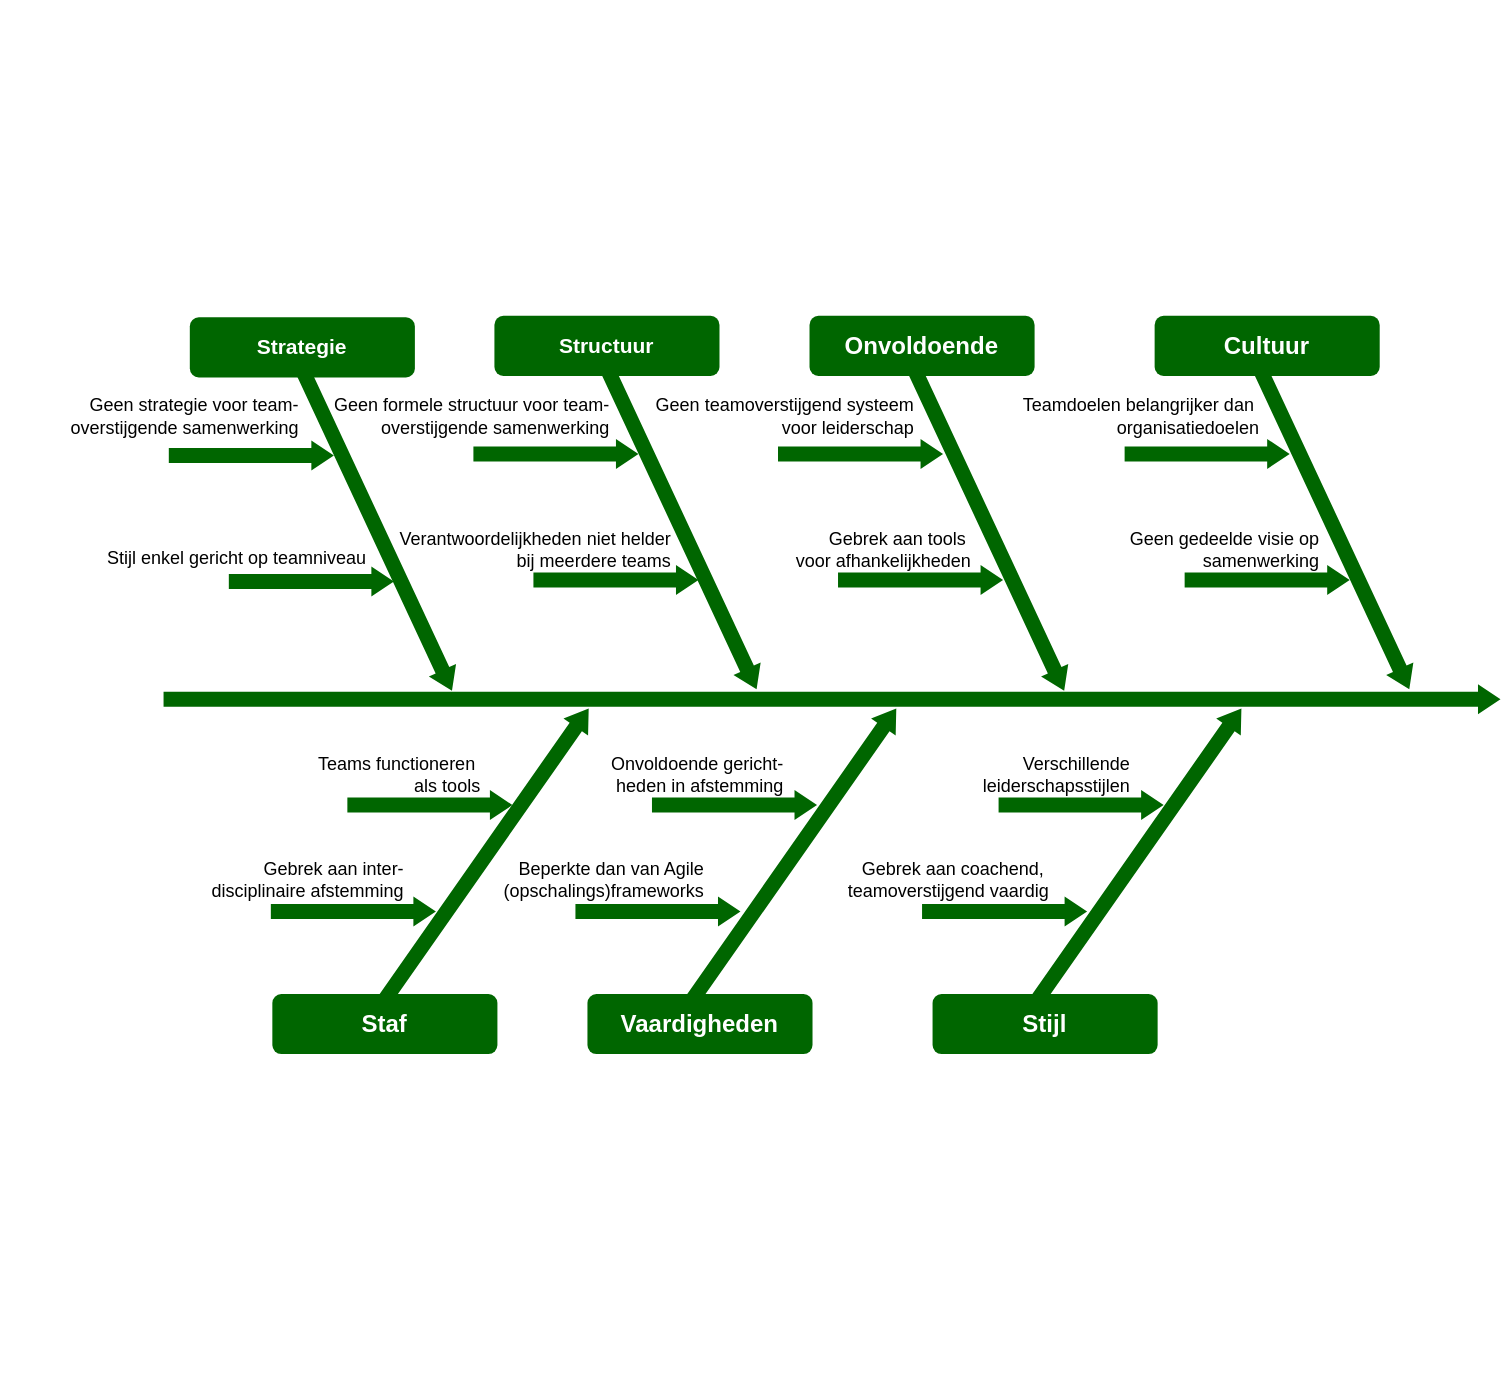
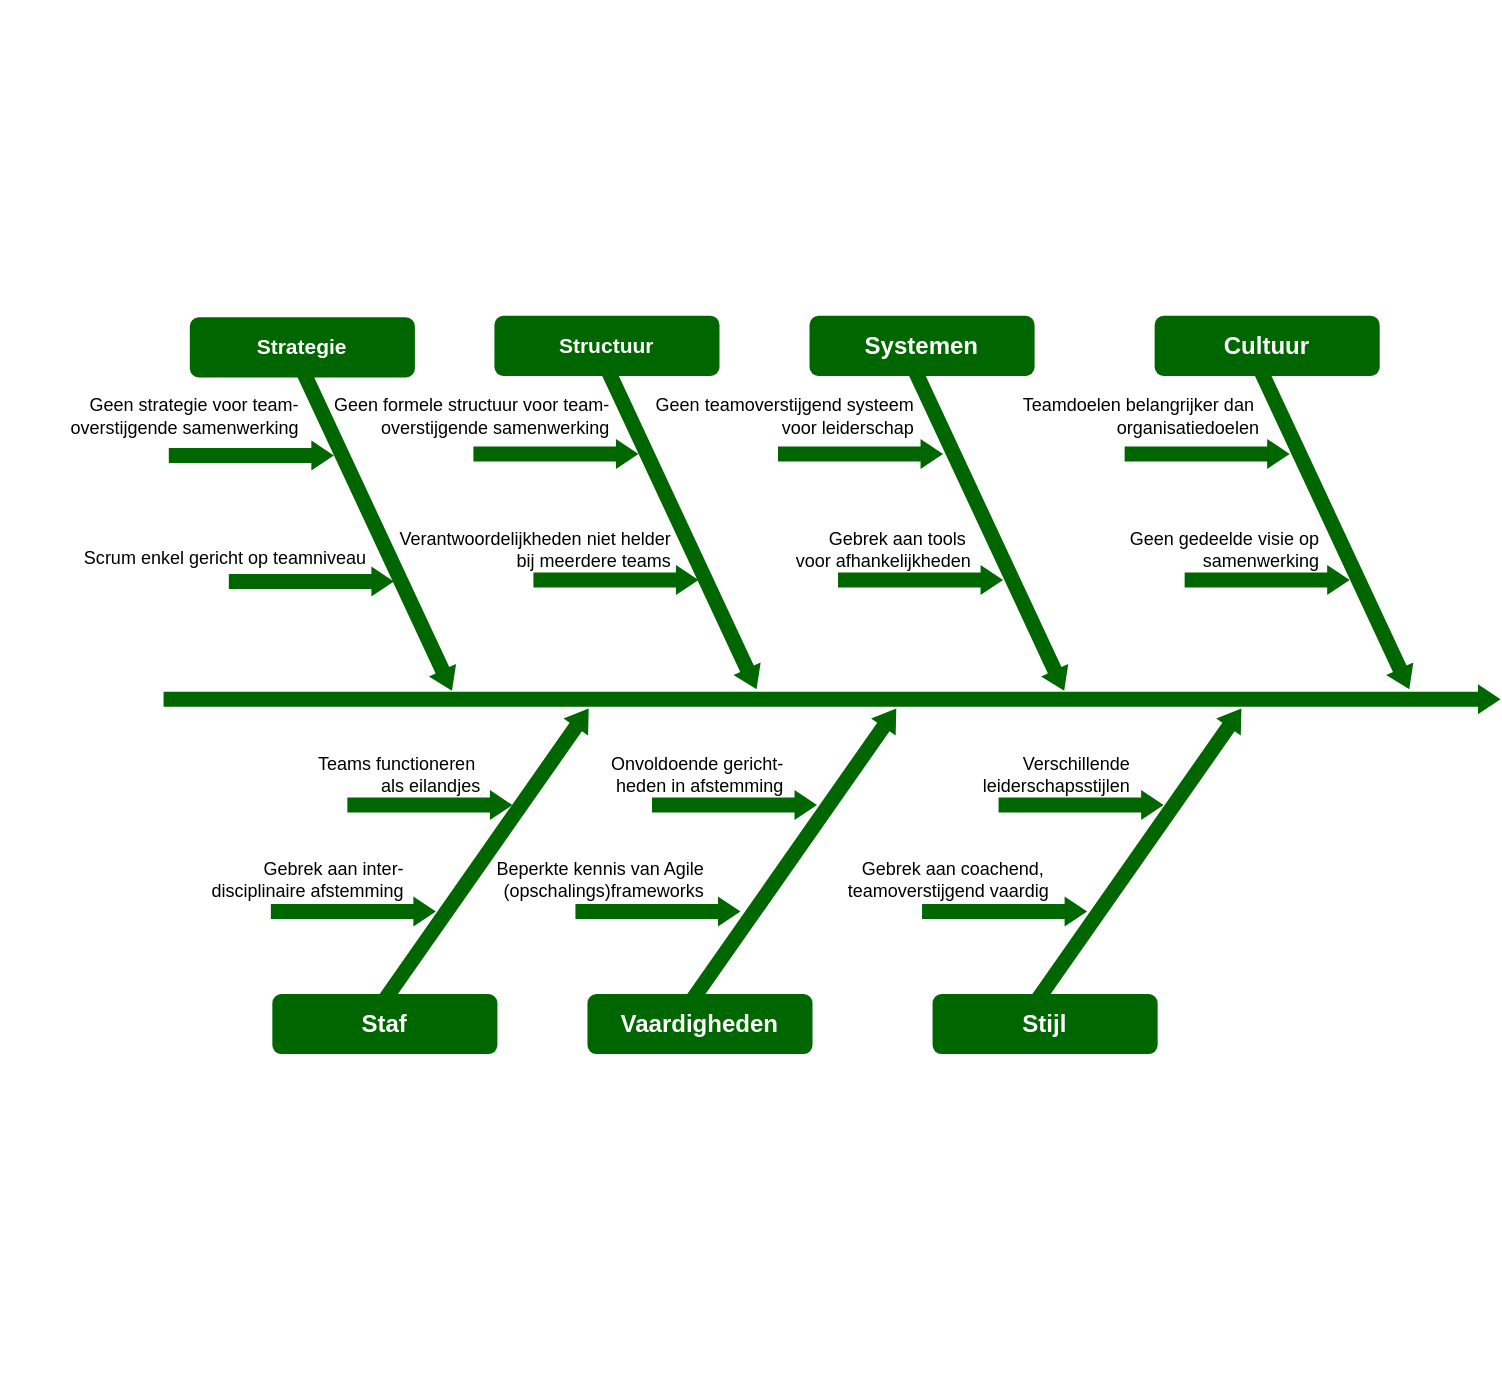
(922, 346) -> (922, 346)
(221, 559) -> (217, 559)
(395, 775) -> (395, 775)
(593, 880) -> (592, 880)
